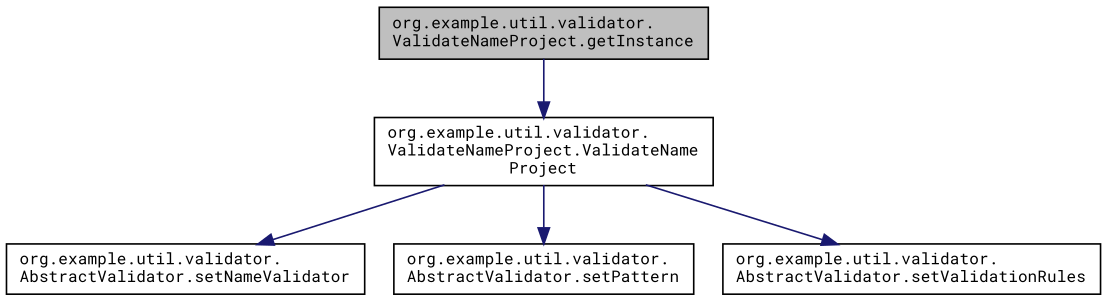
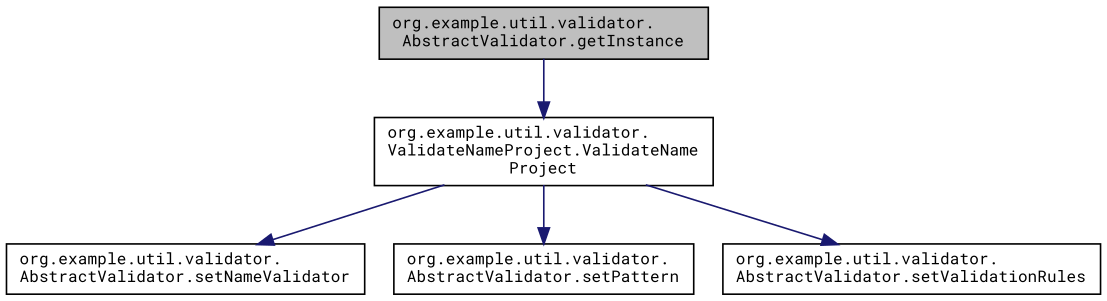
(544, 33) -> (544, 33)
